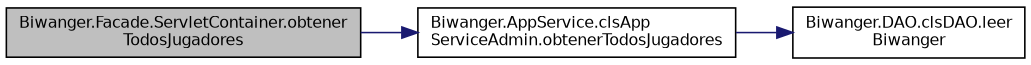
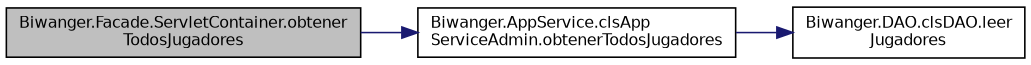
(909, 33) -> (909, 33)
